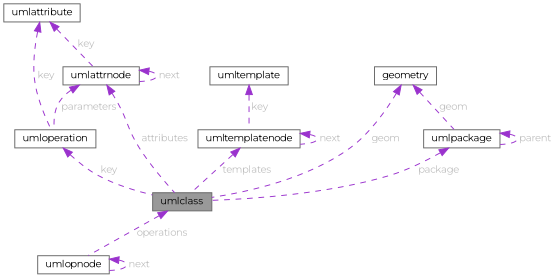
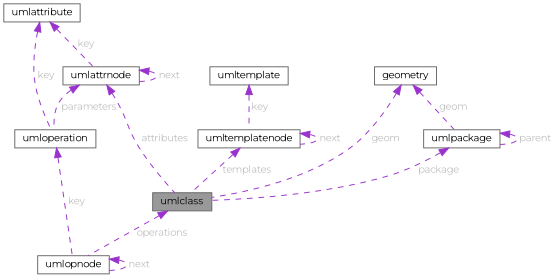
(108, 180) -> (65, 207)
